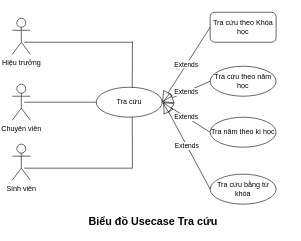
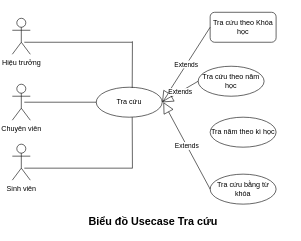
(243, 81) -> (231, 81)
(191, 120) -> none
